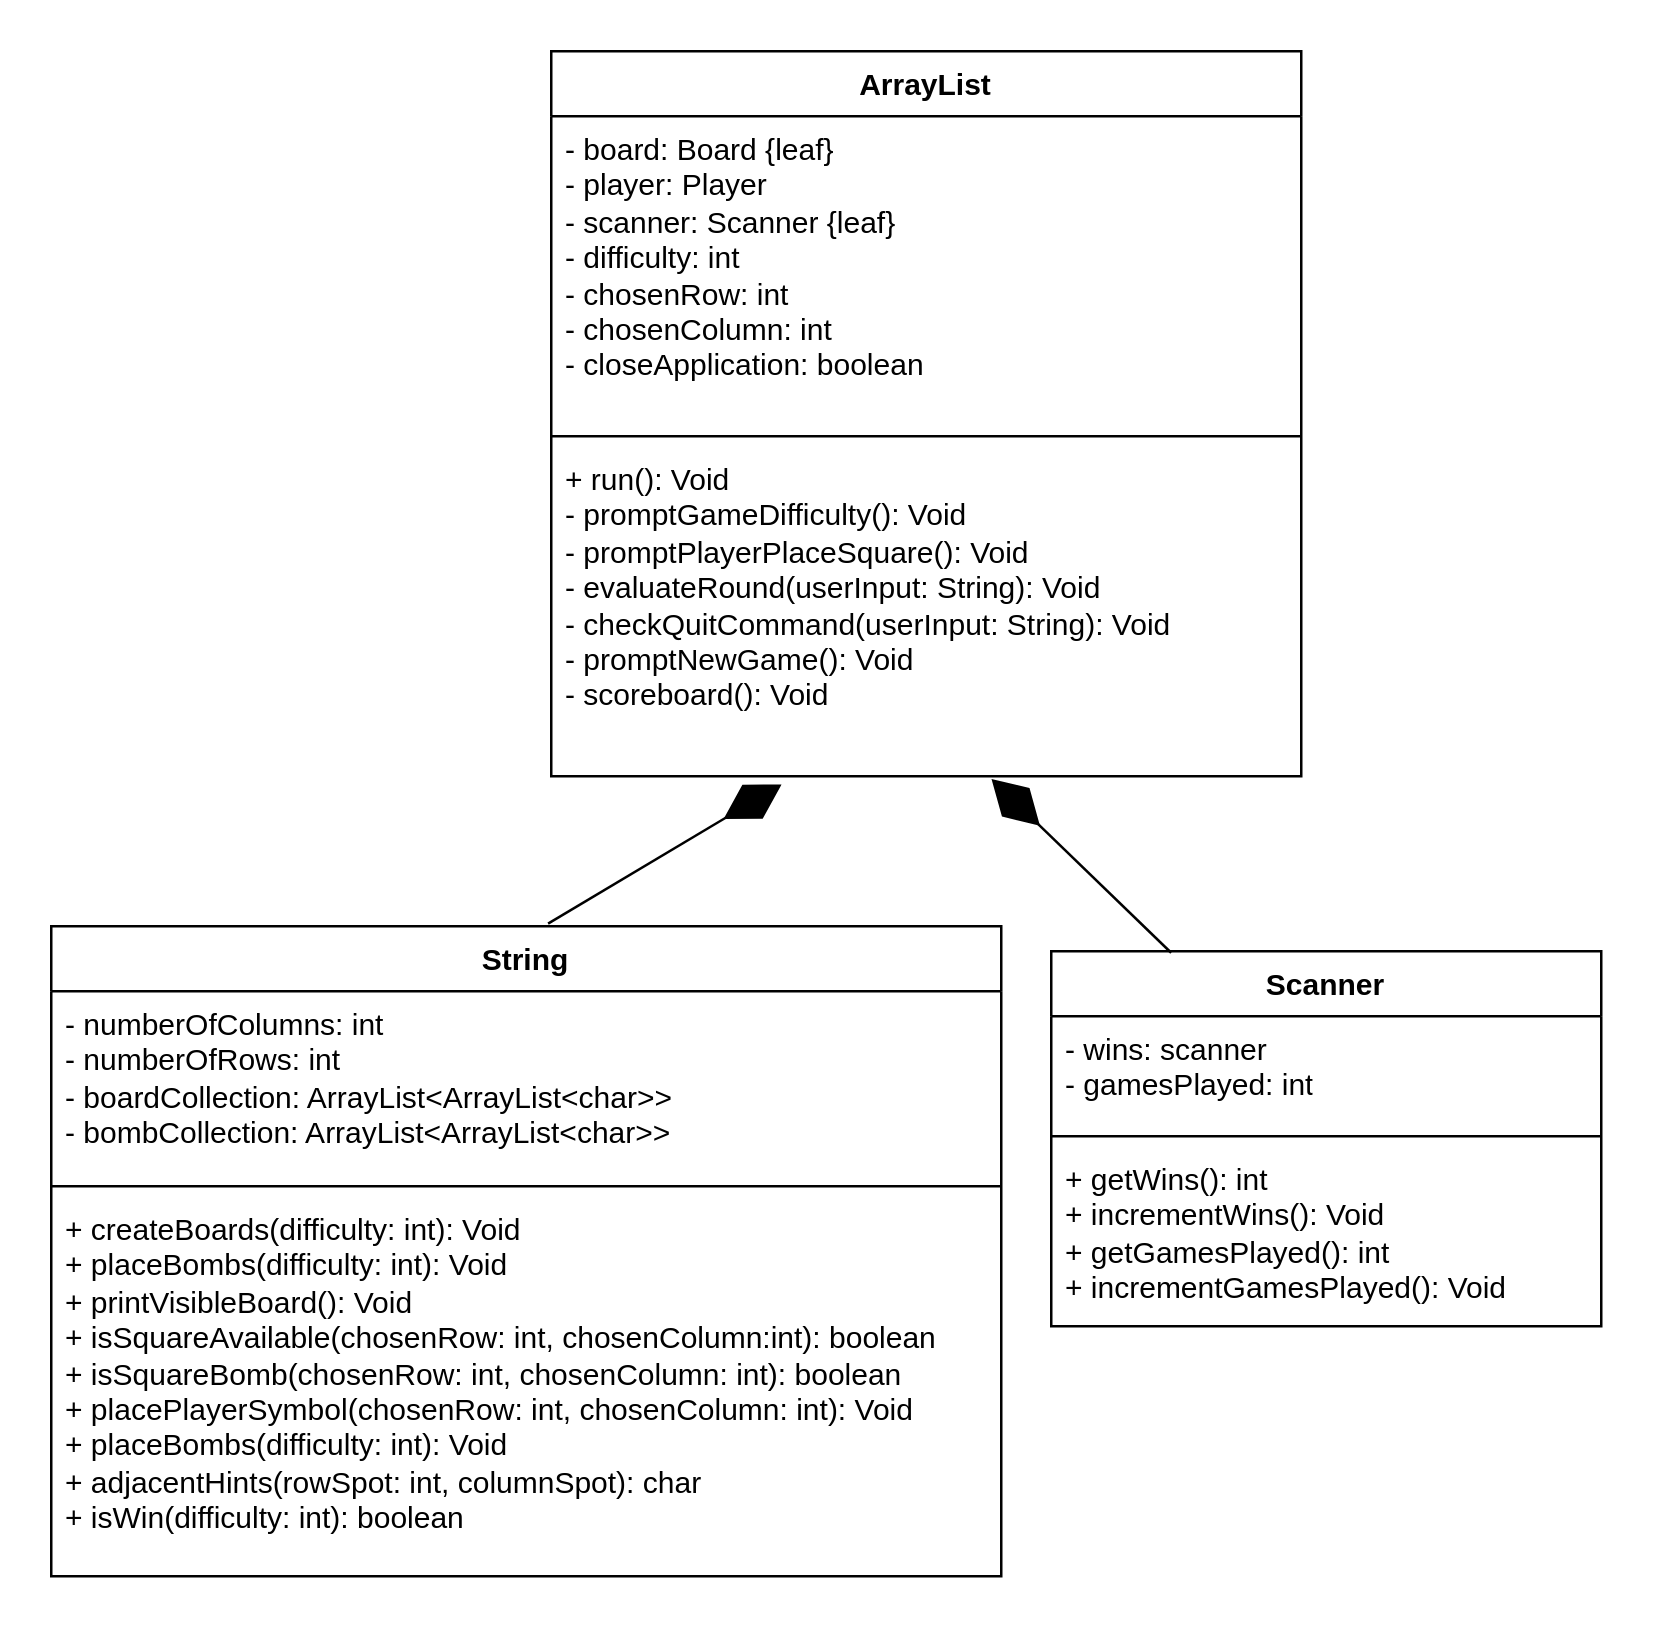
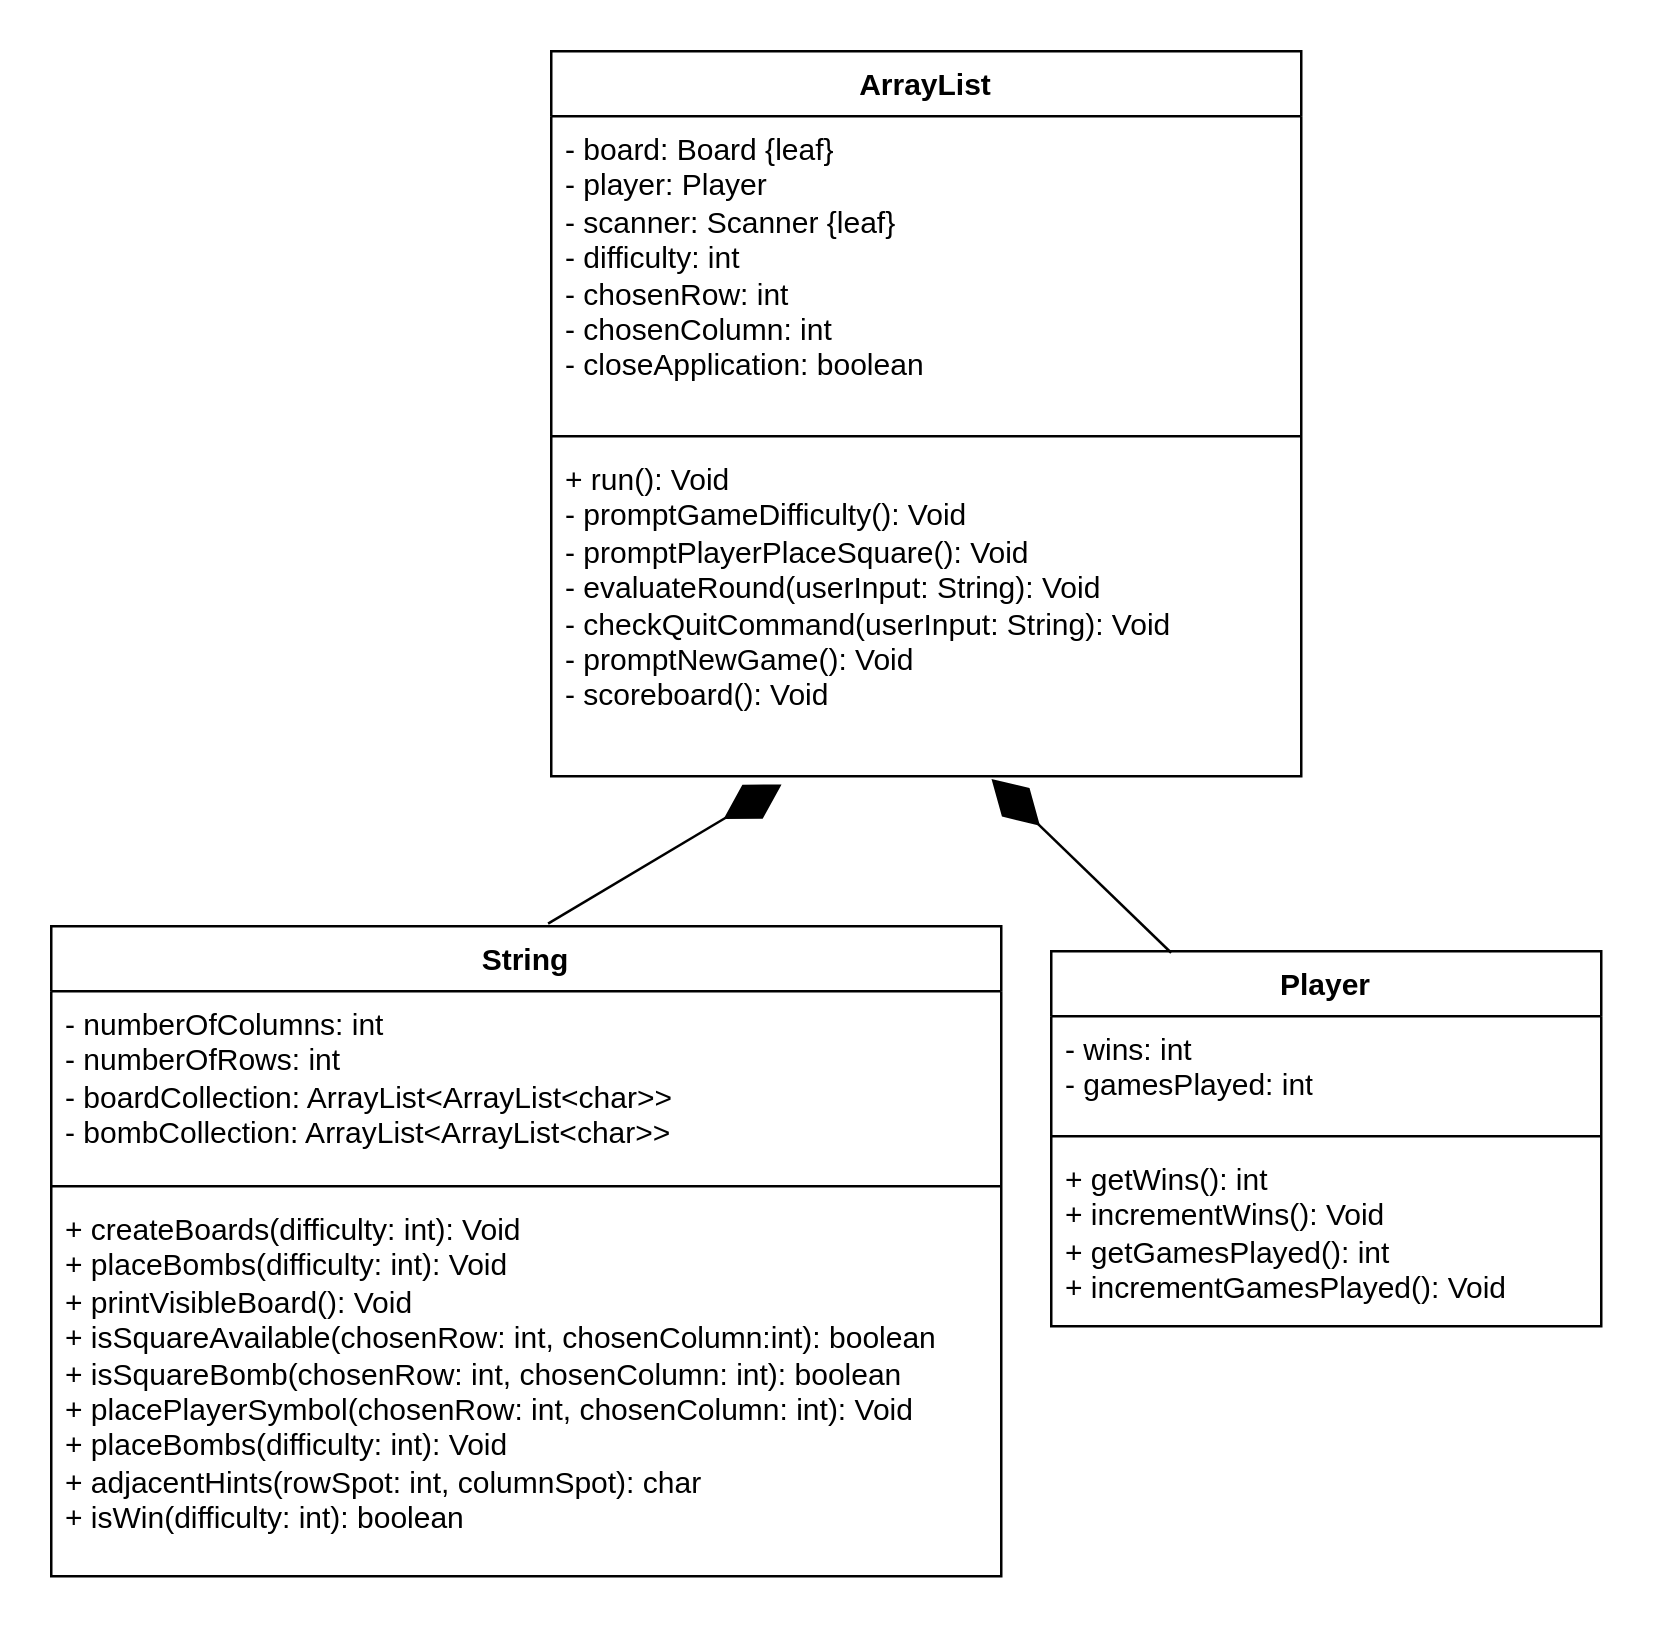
(1326, 987) -> (1326, 987)
(1198, 1070) -> (1198, 1070)
